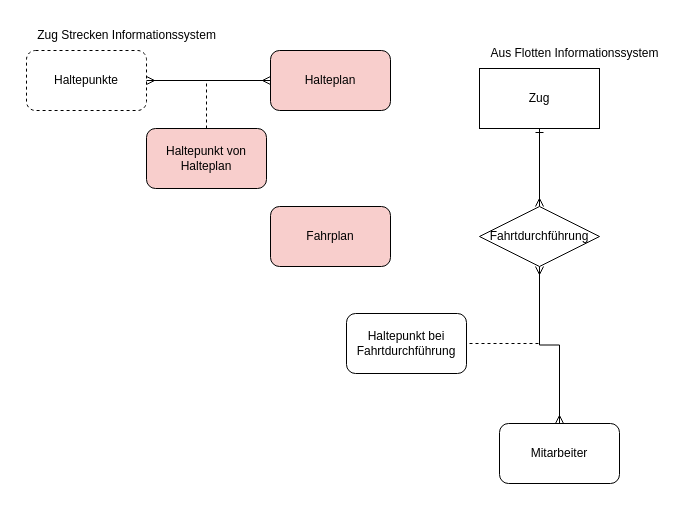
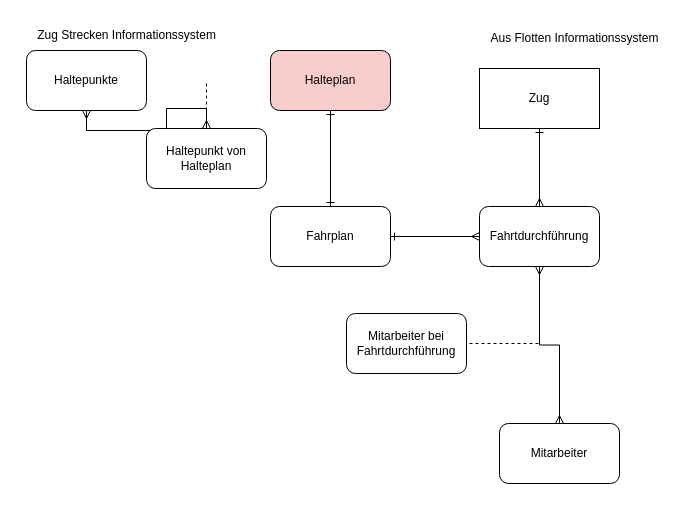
(575, 54) -> (575, 39)
(87, 81) -> (87, 81)
(209, 81) -> (109, 131)
(207, 159) -> (207, 159)
none -> (331, 159)
(331, 237) -> (331, 237)
none -> (435, 237)
(540, 237) -> (540, 237)
(407, 344) -> (407, 344)
